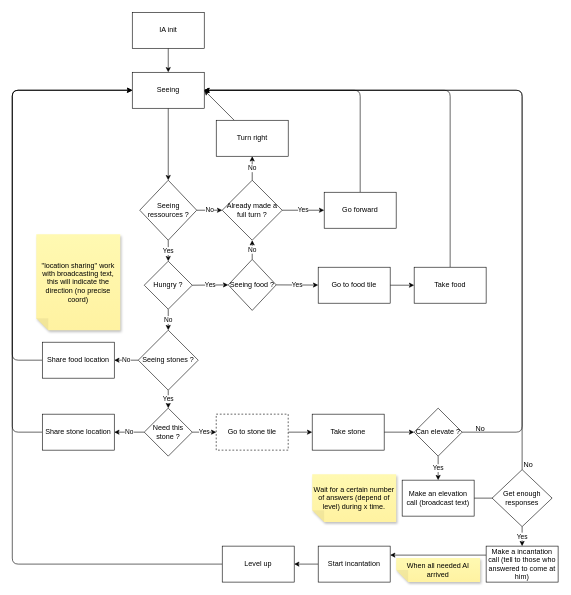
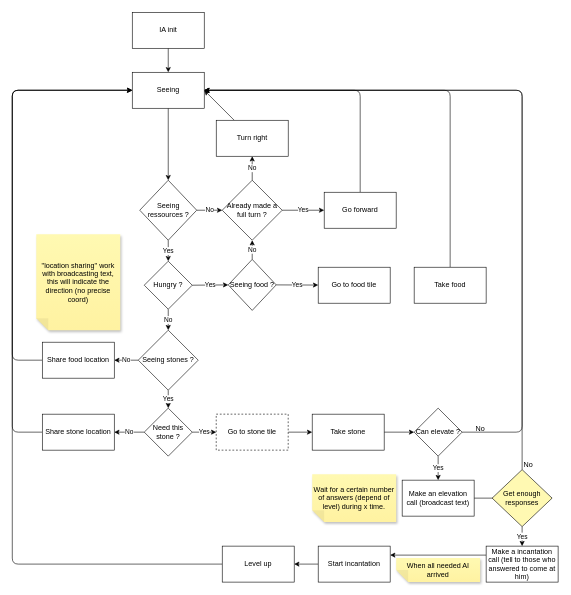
(408, 285) -> none
(522, 498) -> (522, 498)
